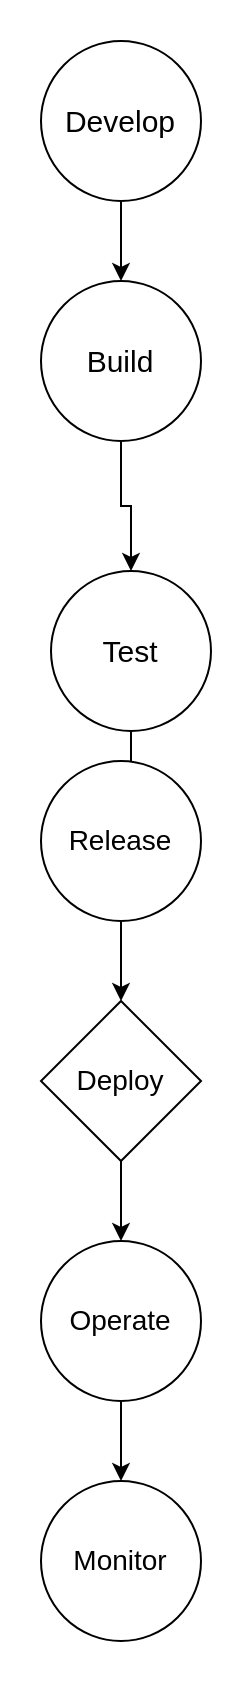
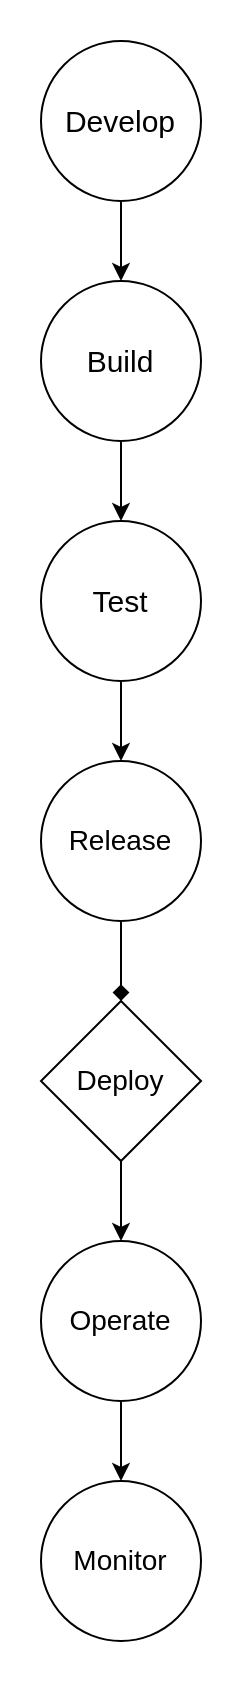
(131, 651) -> (121, 601)
(121, 986) -> (121, 985)
